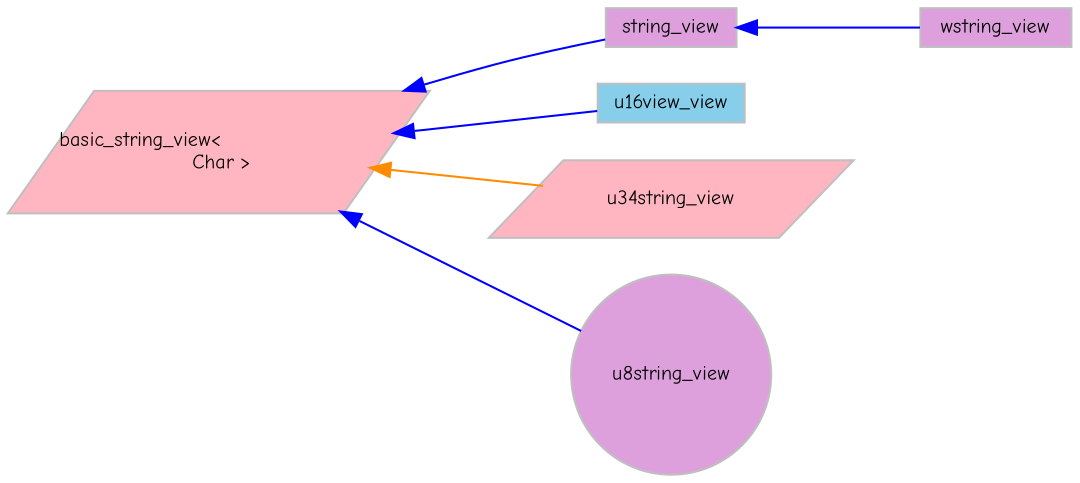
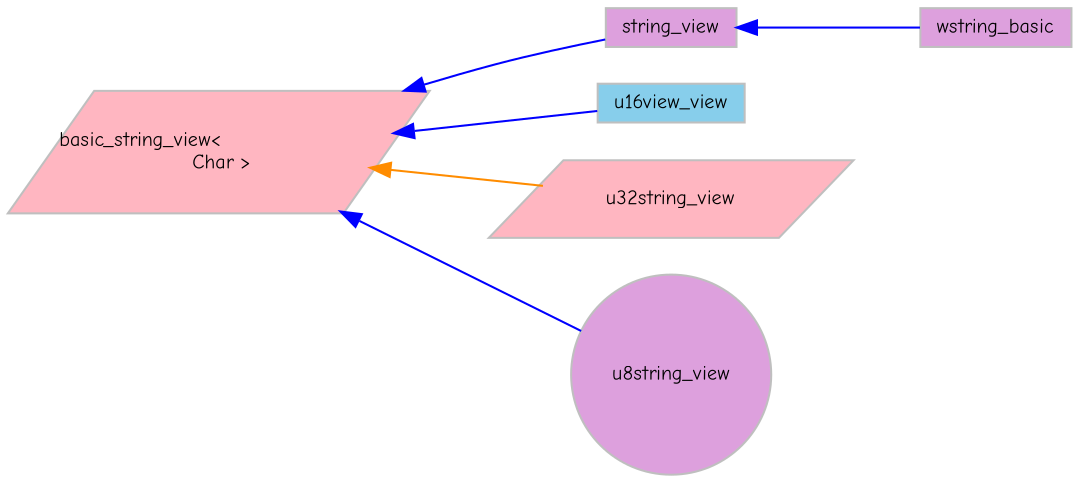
(996, 28) -> (996, 28)
(671, 199) -> (671, 199)
